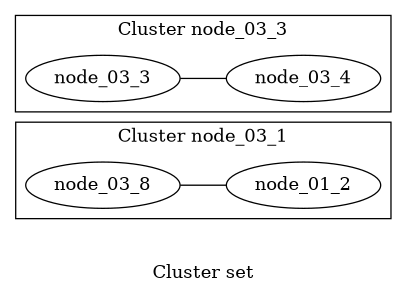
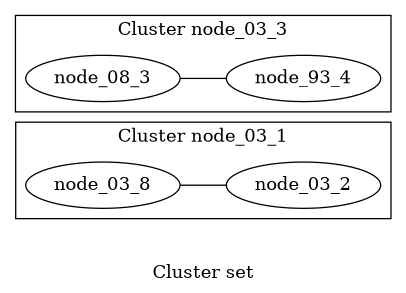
(103, 78) -> (103, 78)
(304, 78) -> (304, 78)
(304, 185) -> (304, 185)
